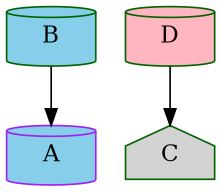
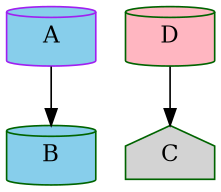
(51, 88) -> (51, 88)
